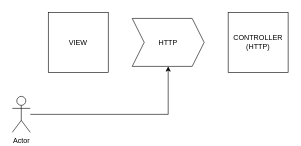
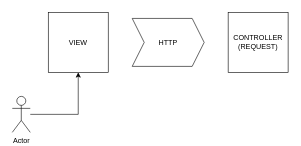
(258, 42) -> (258, 42)
(123, 114) -> (78, 114)
